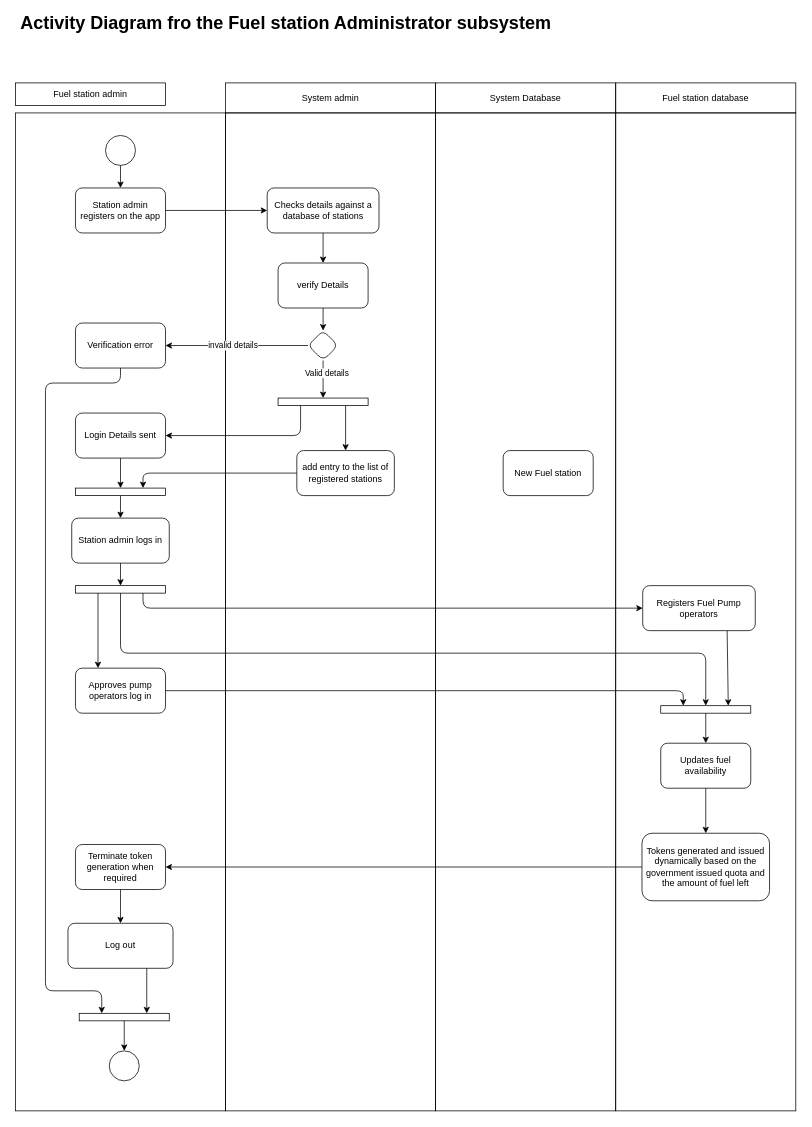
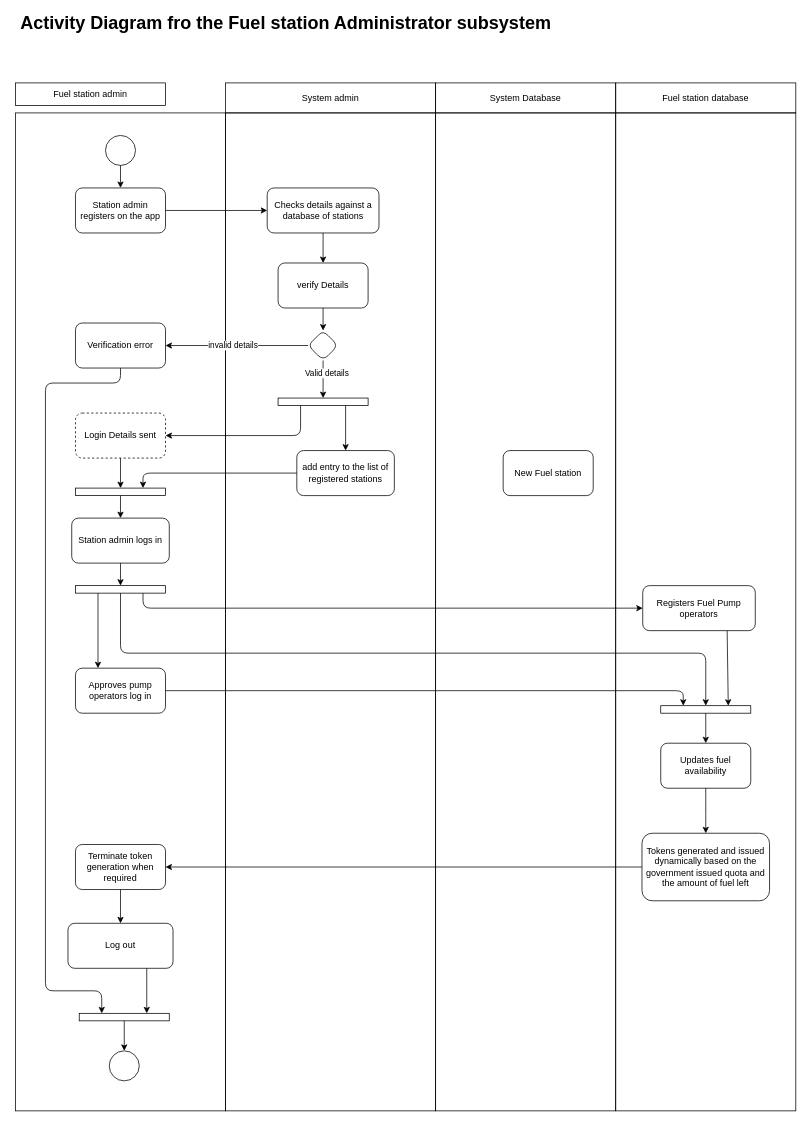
(120, 435) -> (120, 435)
